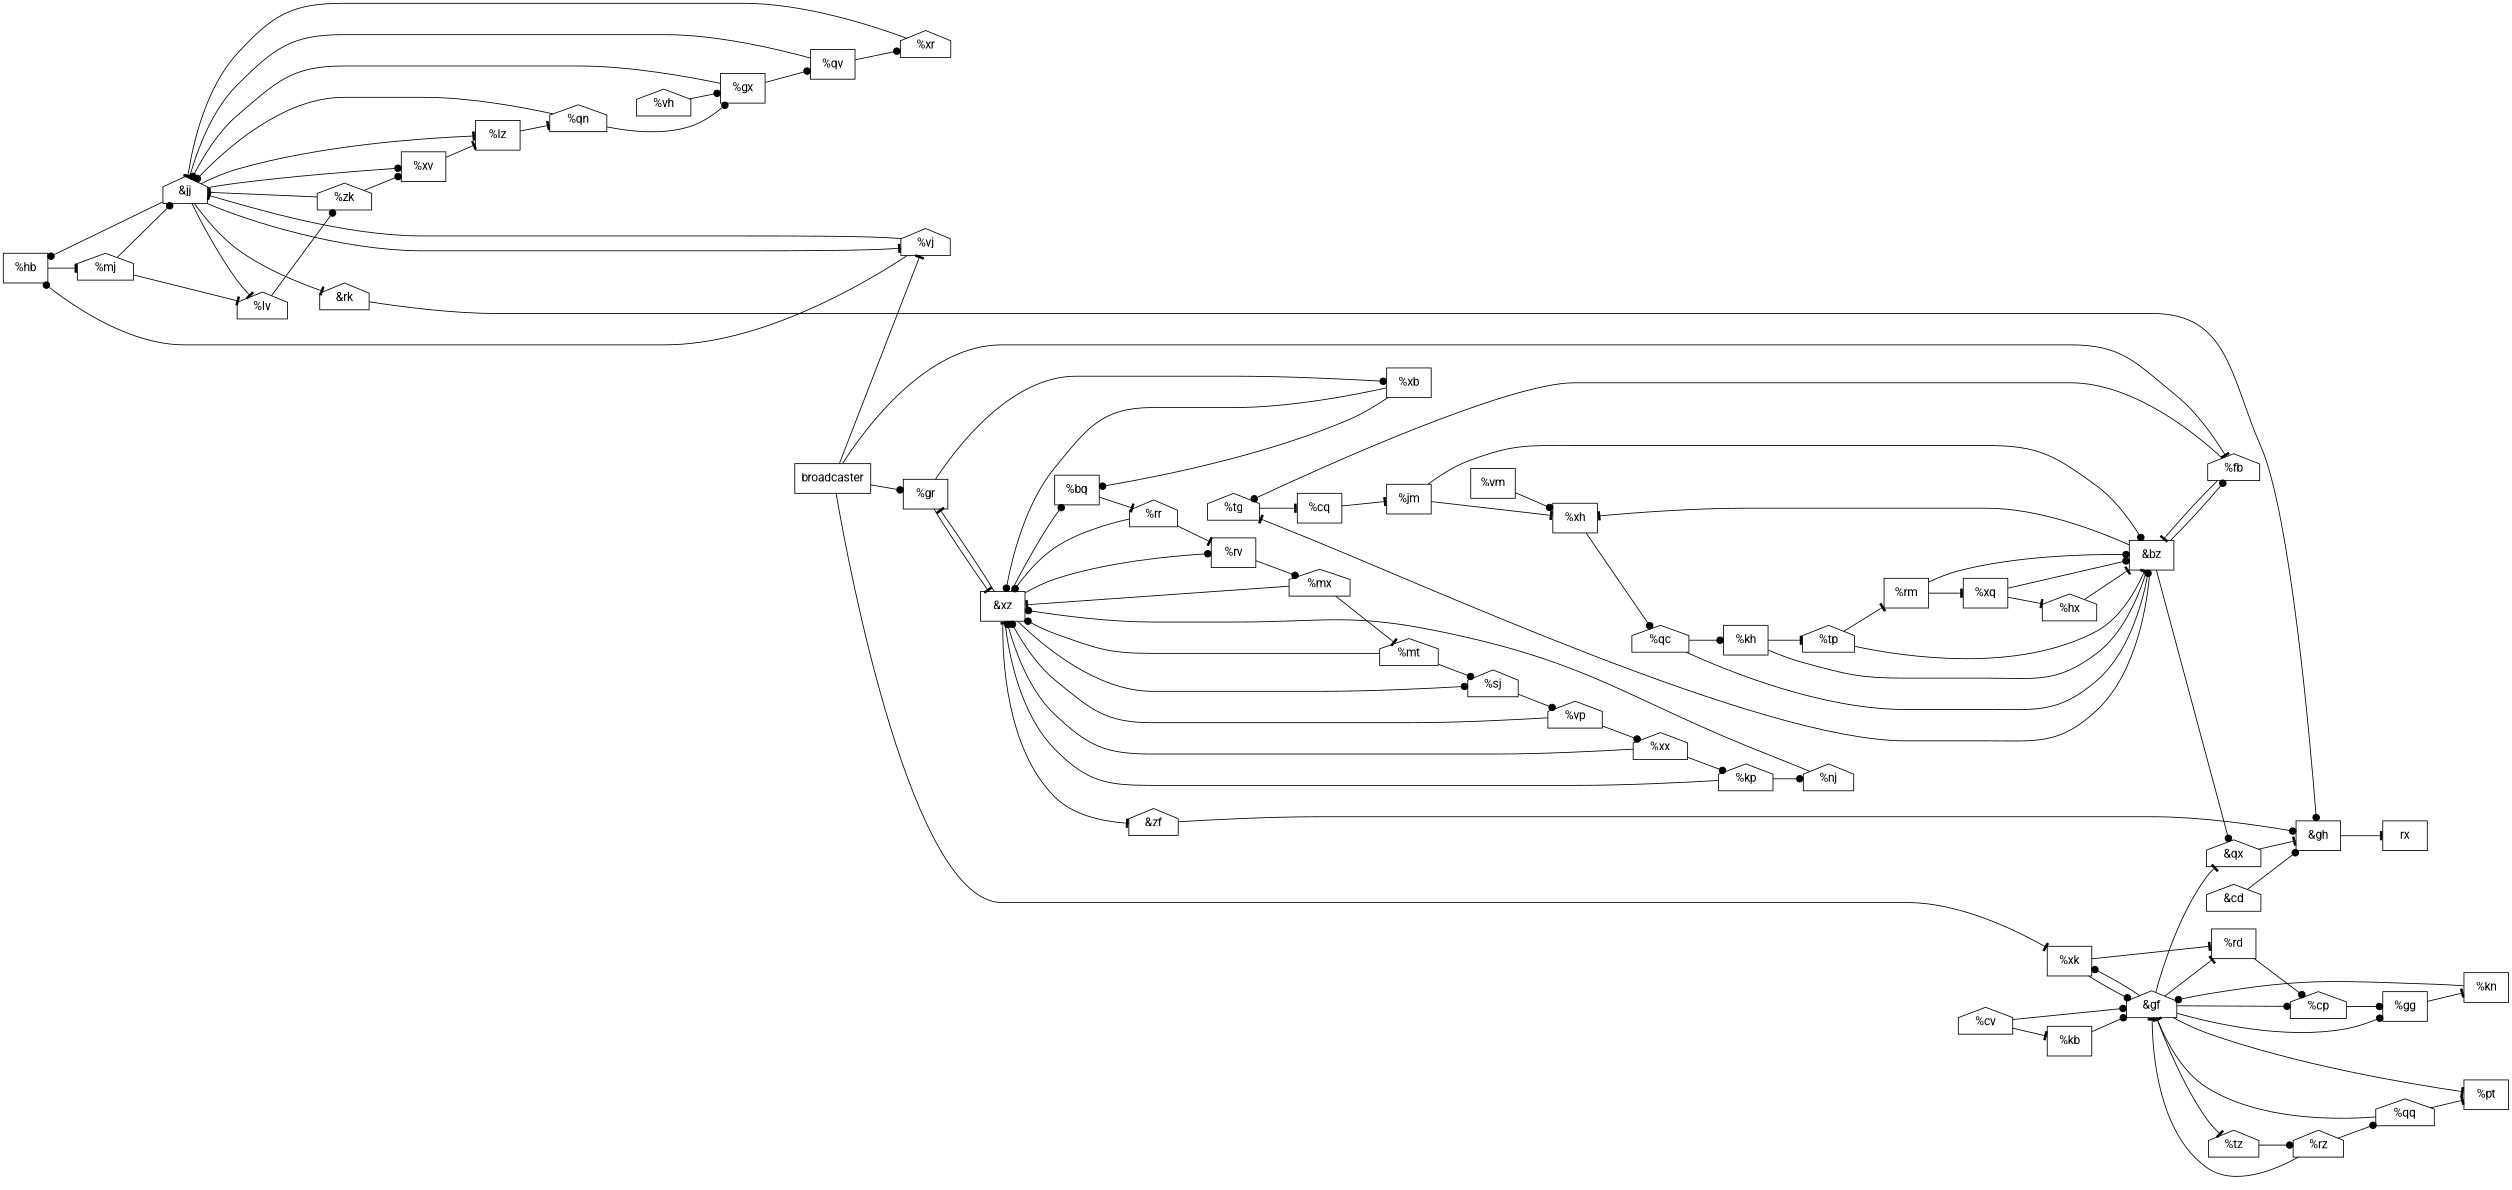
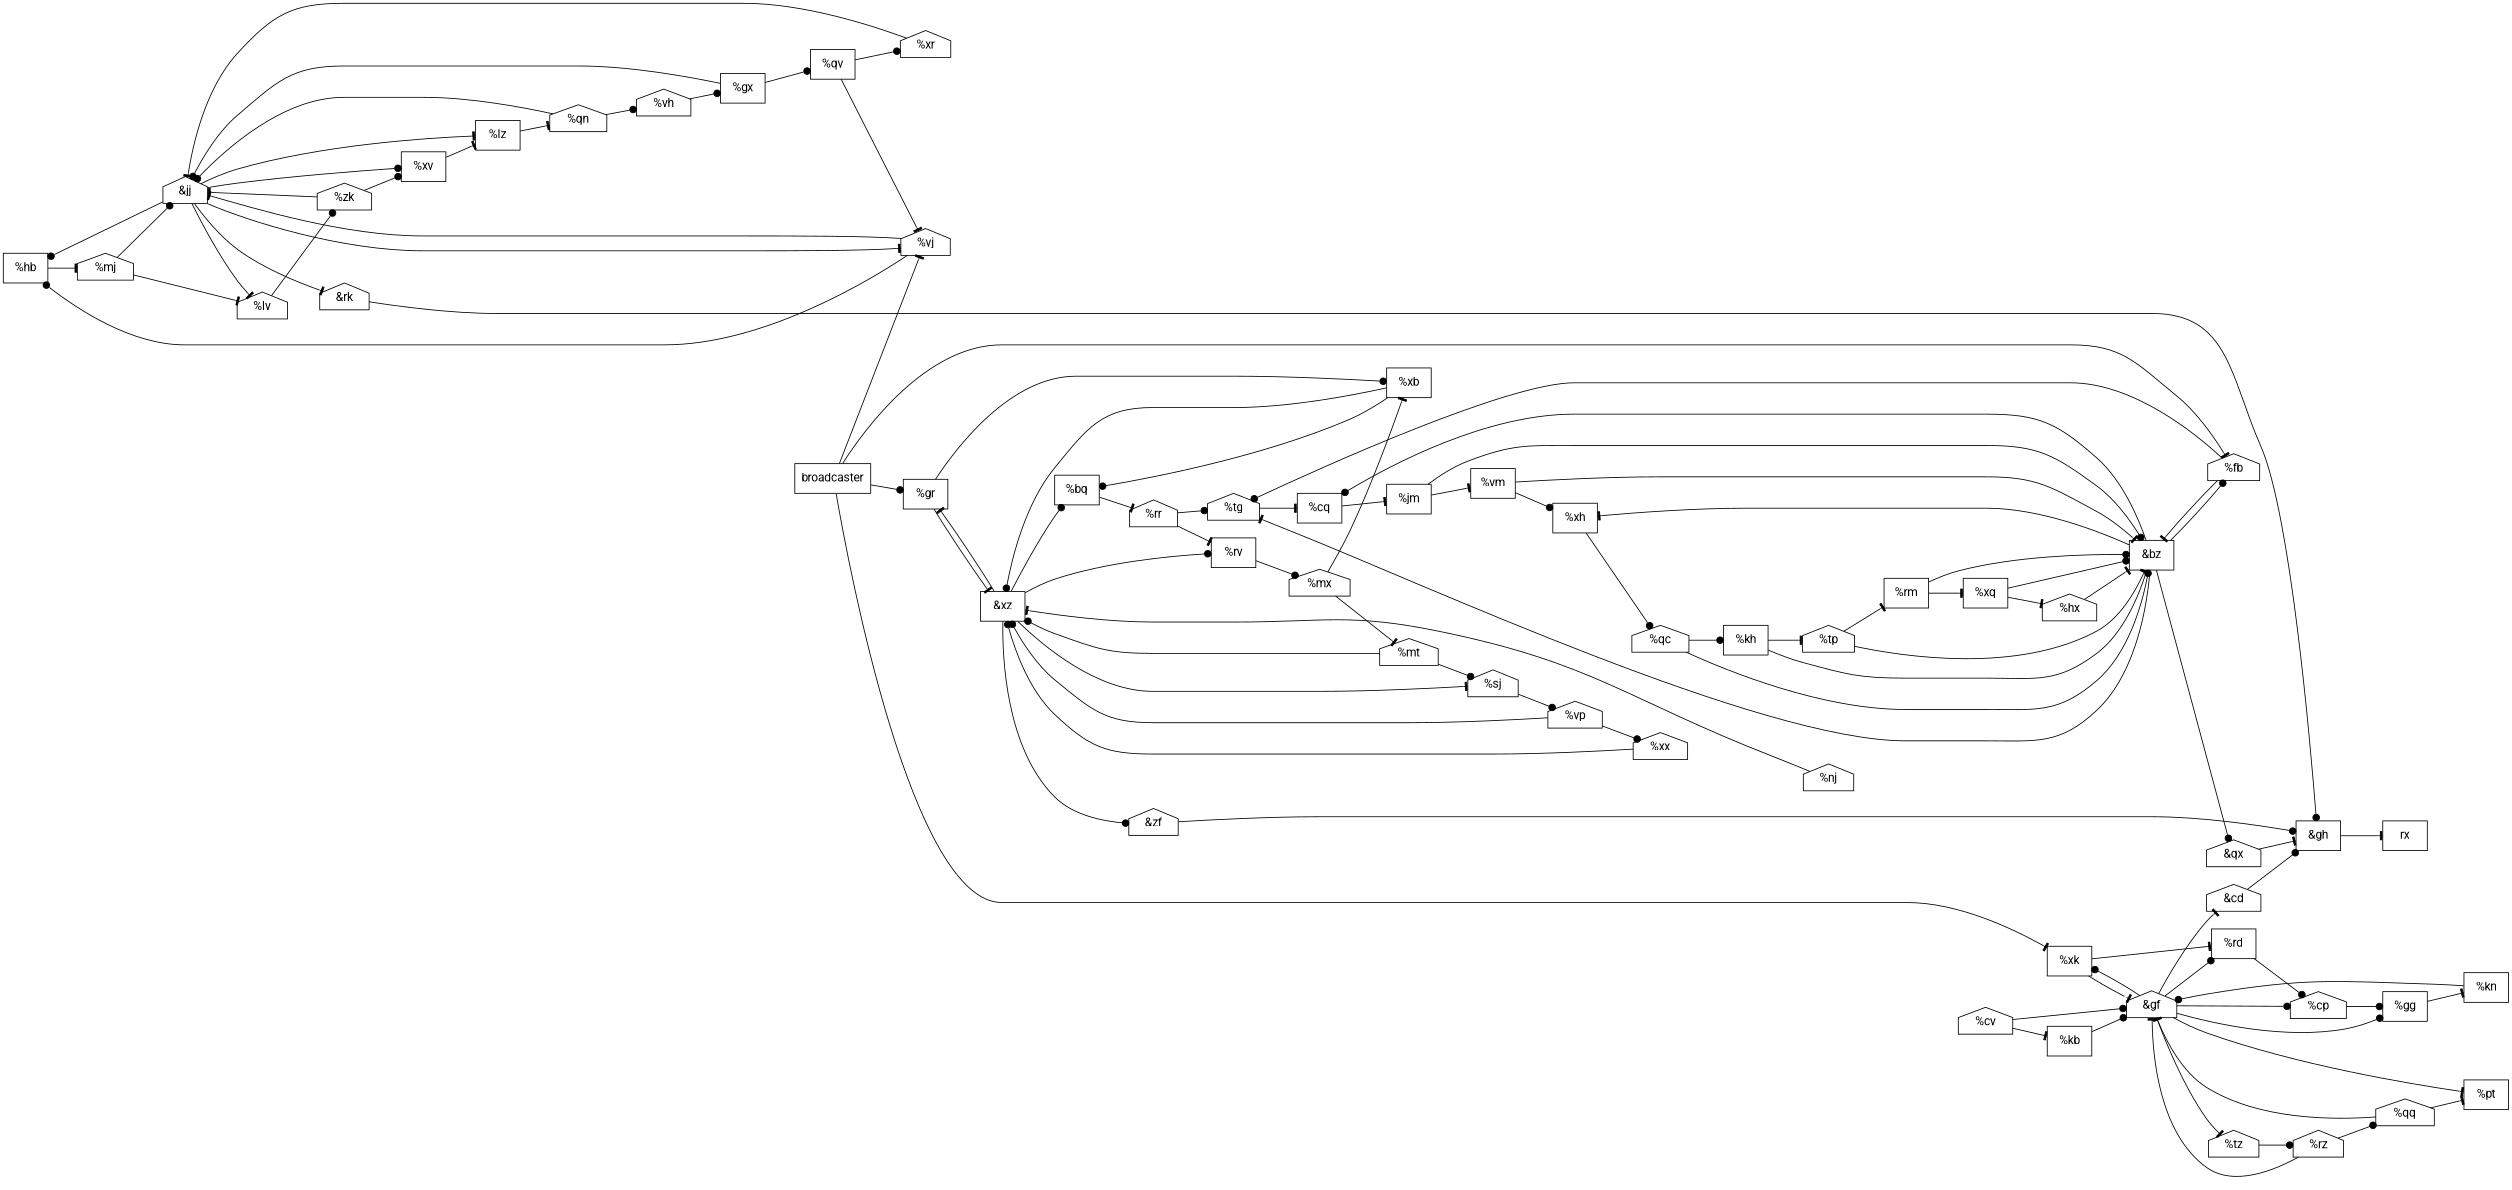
(466, 35) -> (879, 153)
(667, 131) -> (618, 112)
none -> (1769, 414)
none -> (1832, 477)
(1490, 508) -> (1449, 492)
(1066, 541) -> (1189, 512)
(1159, 595) -> (1368, 489)
(1432, 630) -> (1432, 630)
(1231, 691) -> (1231, 691)
(1025, 750) -> (1025, 750)
(1746, 779) -> none
(2178, 928) -> (2181, 956)
(2187, 979) -> (2187, 979)
(2106, 987) -> (2106, 987)
